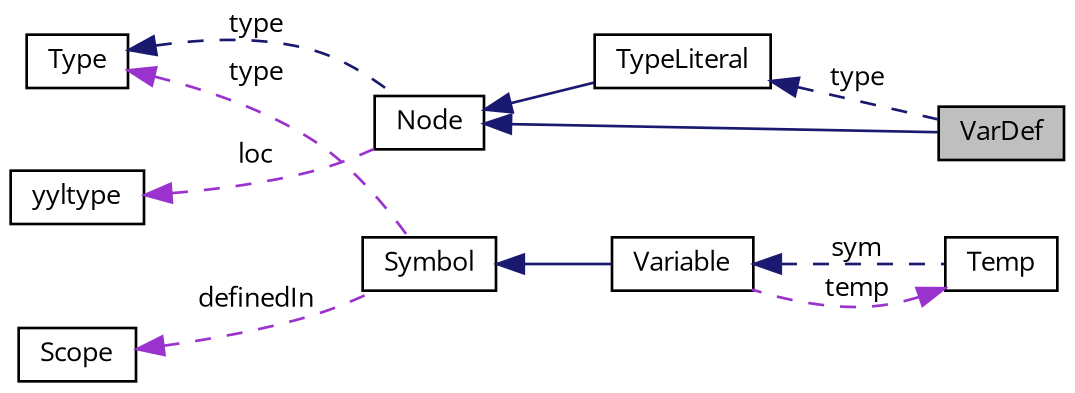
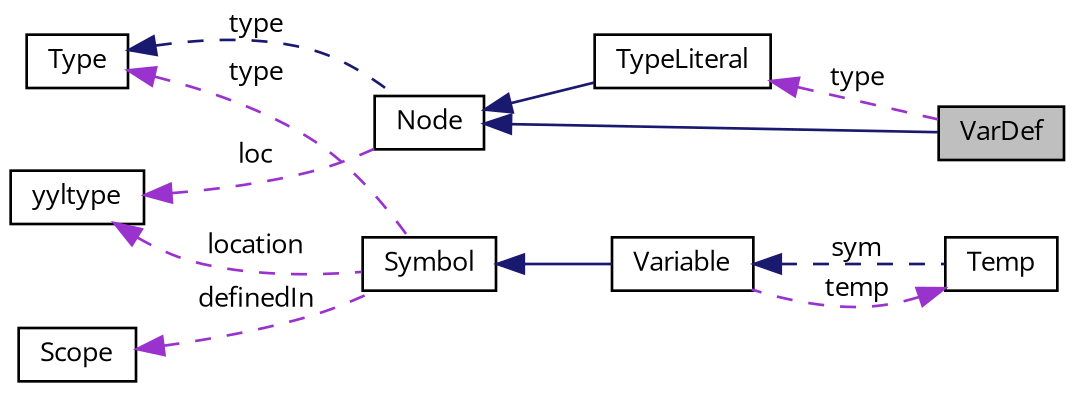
(868, 103) -> (868, 103)
none -> (247, 271)
